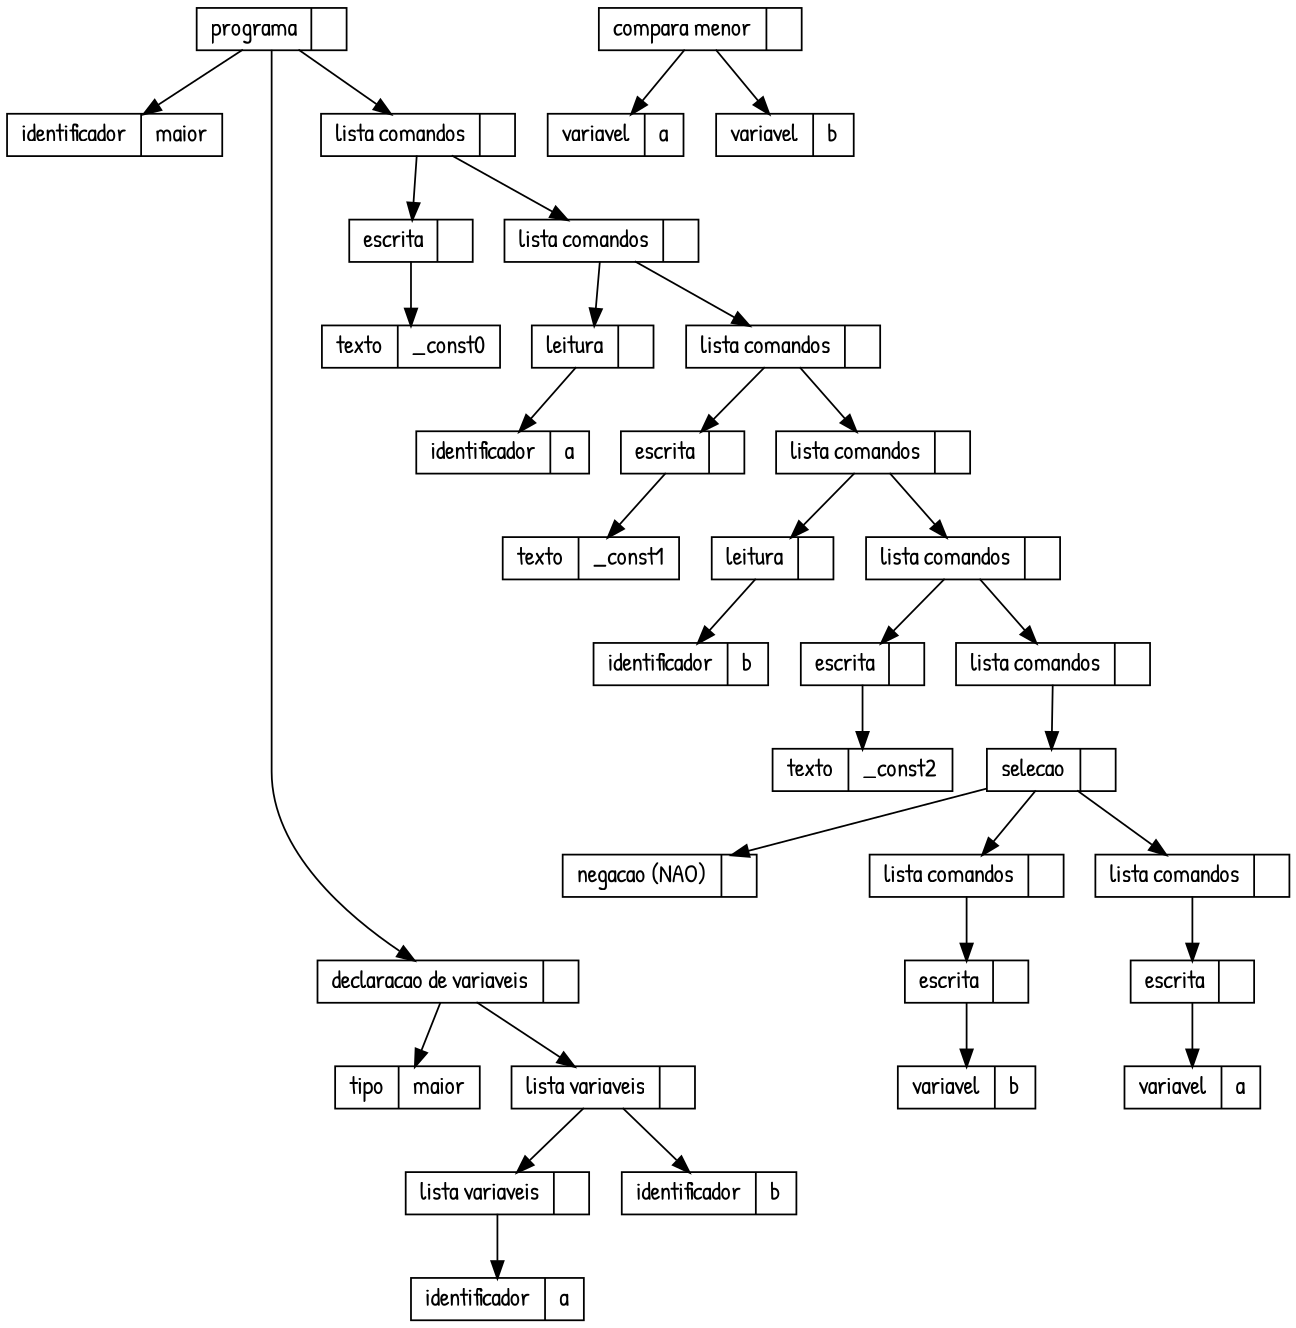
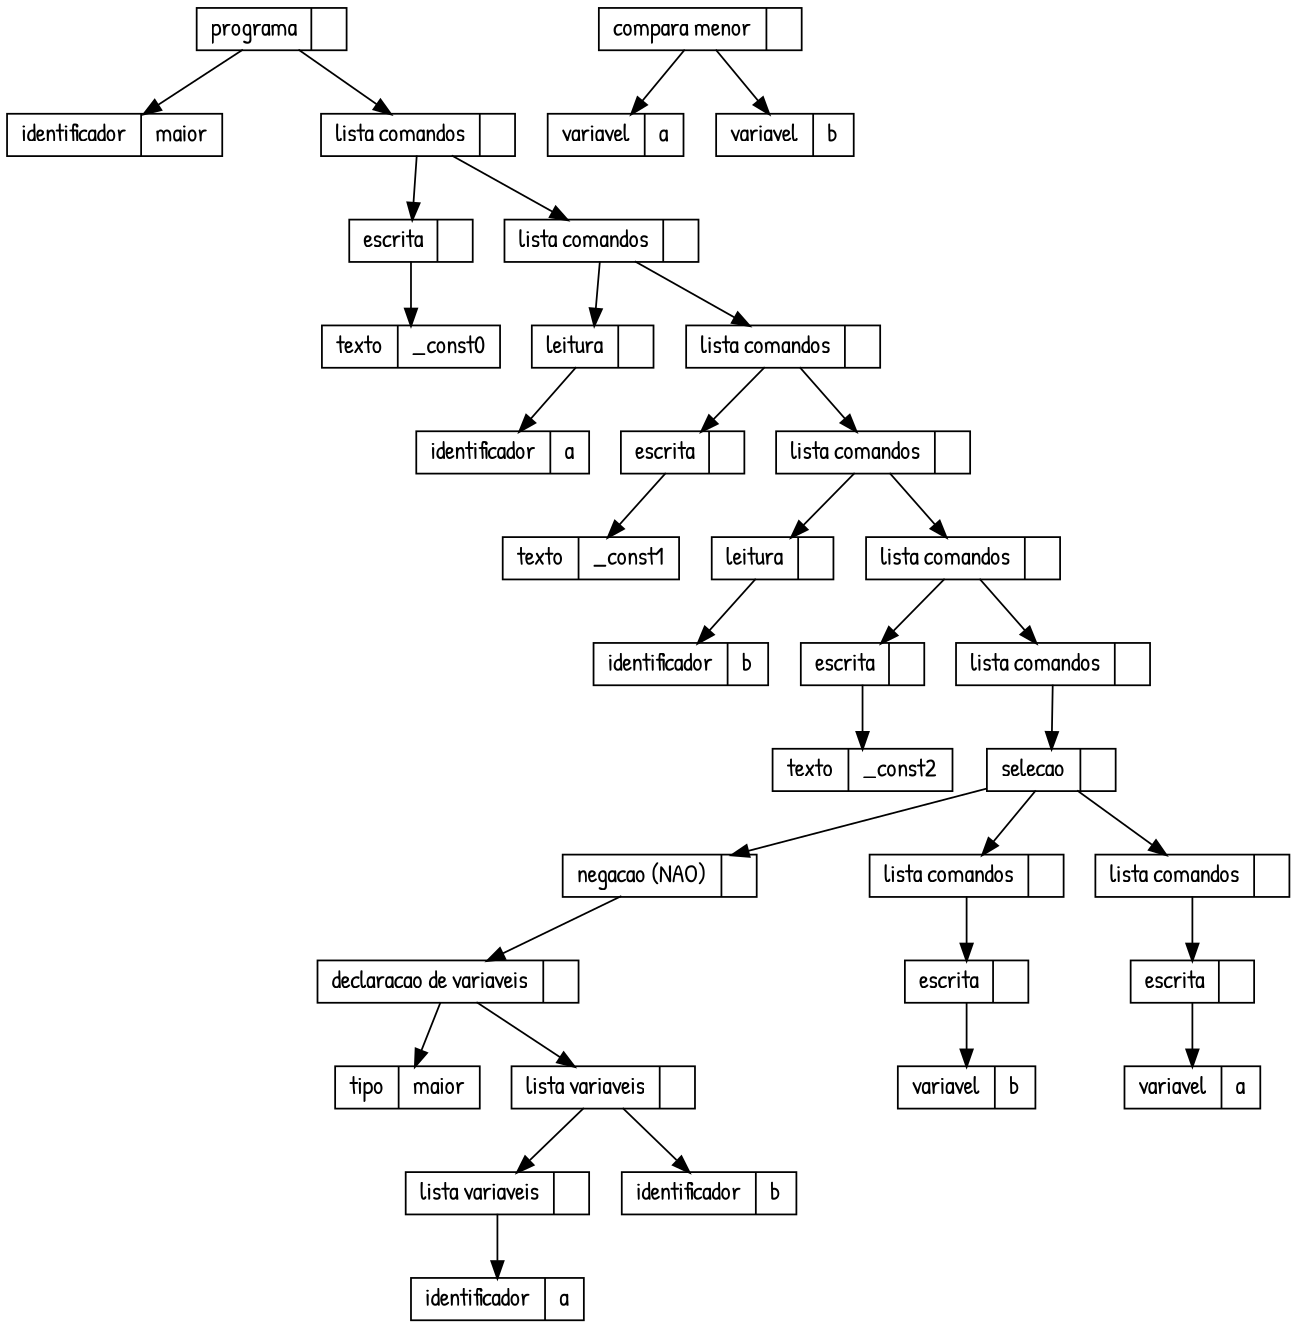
(272, 525) -> (562, 925)
